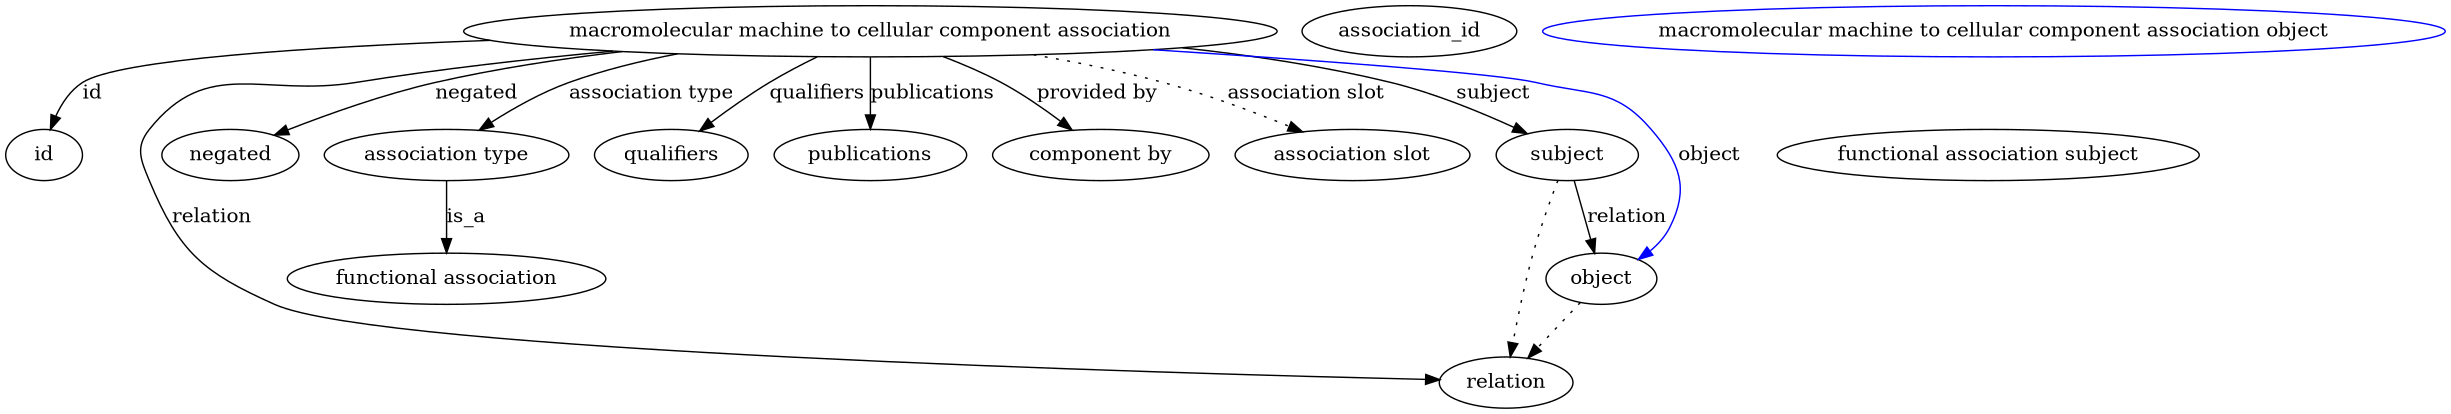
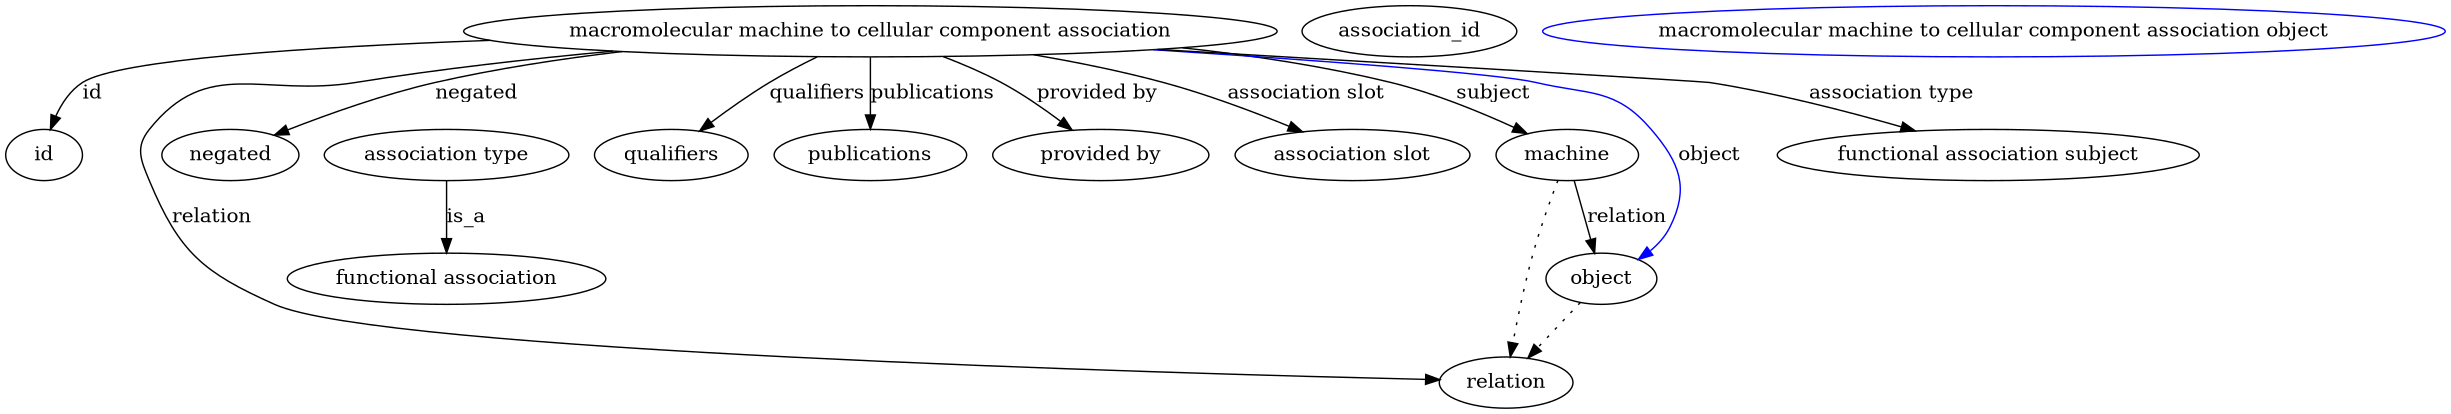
(581, 78) -> (1532, 71)
(1164, 83) -> (1164, 83)
(1101, 155) -> (1101, 155)
(1567, 155) -> (1567, 155)
